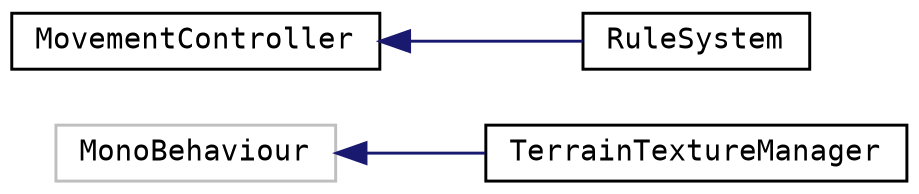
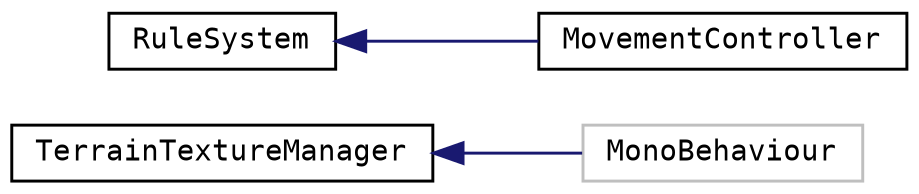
(496, 41) -> (452, 41)
(426, 153) -> (523, 153)
